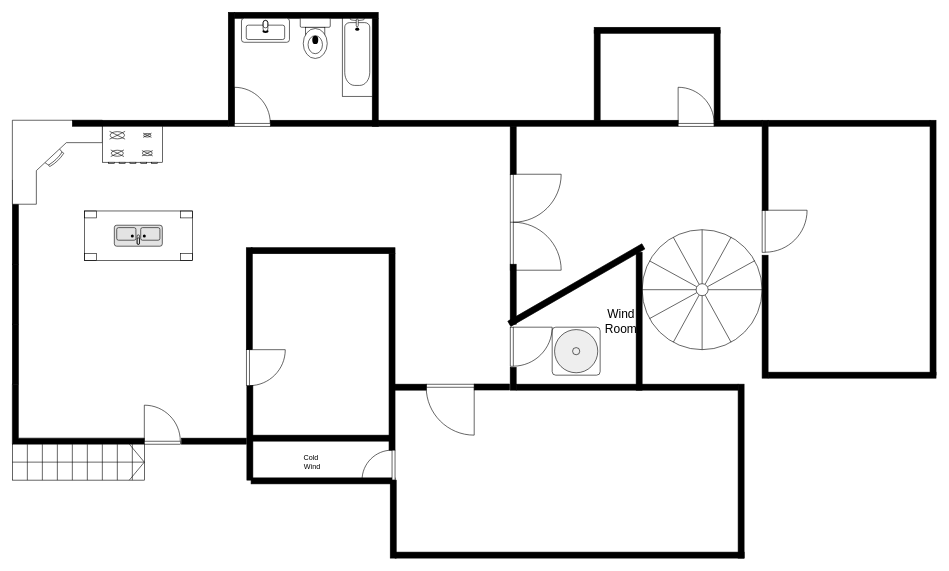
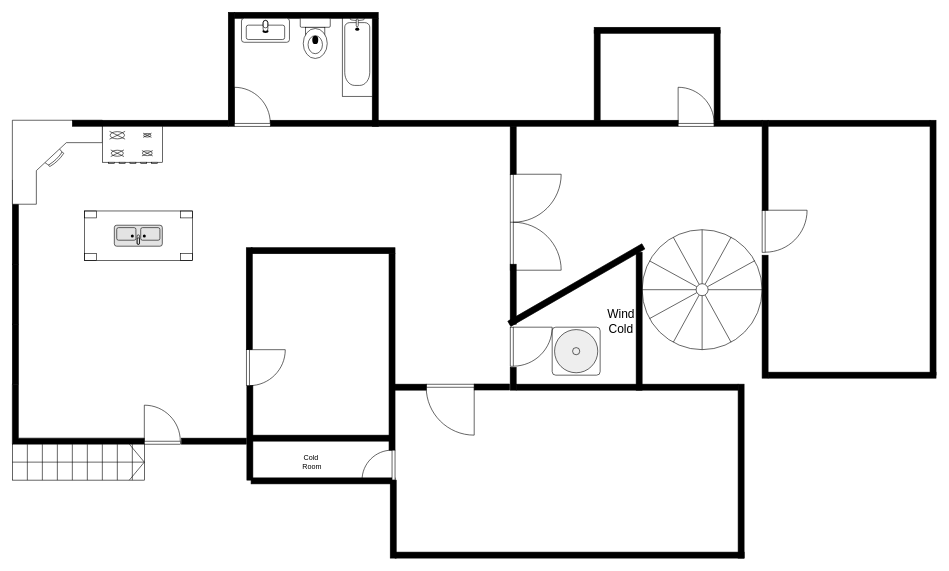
(621, 321) -> (621, 321)
(312, 462) -> (312, 462)
